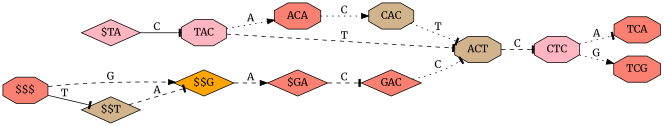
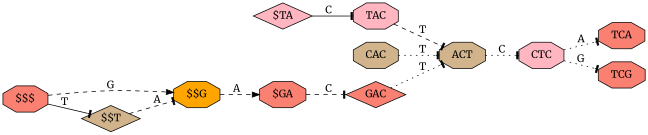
(298, 16) -> none
(516, 49) -> (500, 55)
(593, 58) -> (579, 65)
(438, 65) -> (423, 67)
(204, 83) -> (197, 95)
(298, 83) -> (283, 95)
